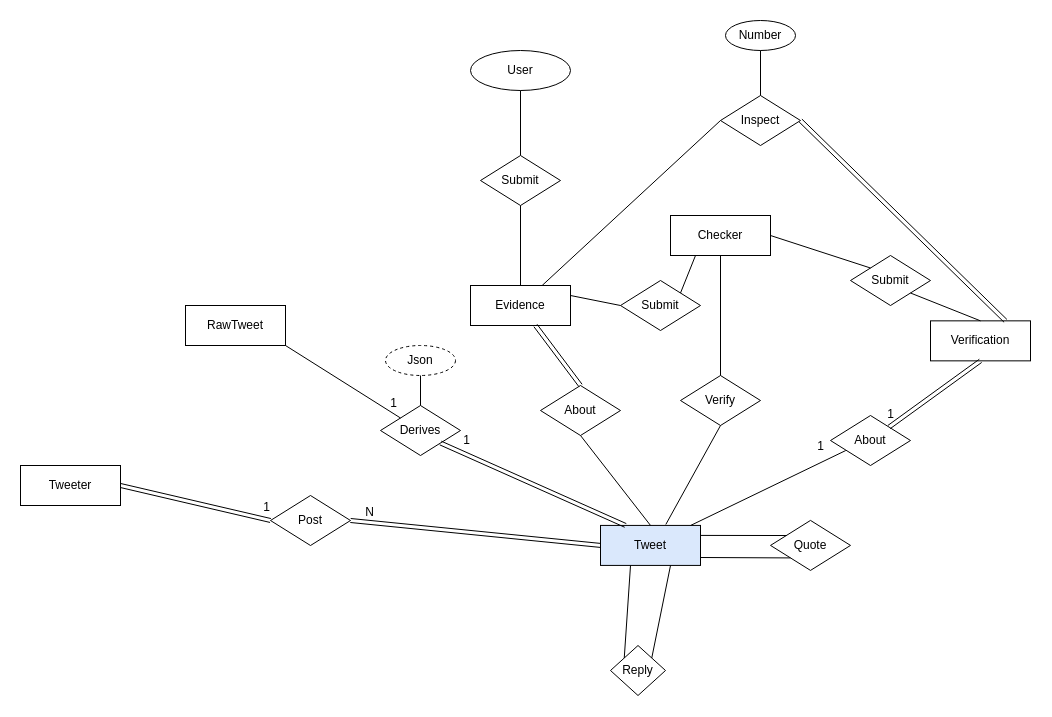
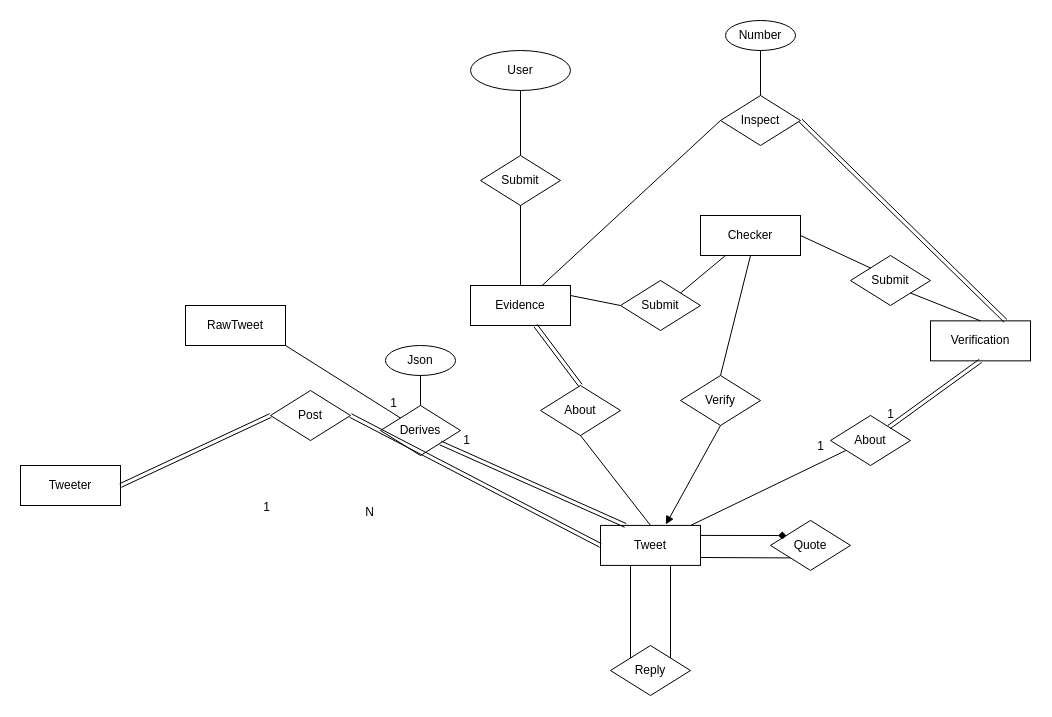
(721, 236) -> (751, 236)
(421, 361) -> (421, 361)
(669, 519) -> (671, 516)
(311, 521) -> (311, 416)
(782, 536) -> (778, 536)
(651, 545) -> (651, 545)
(638, 671) -> (651, 671)
